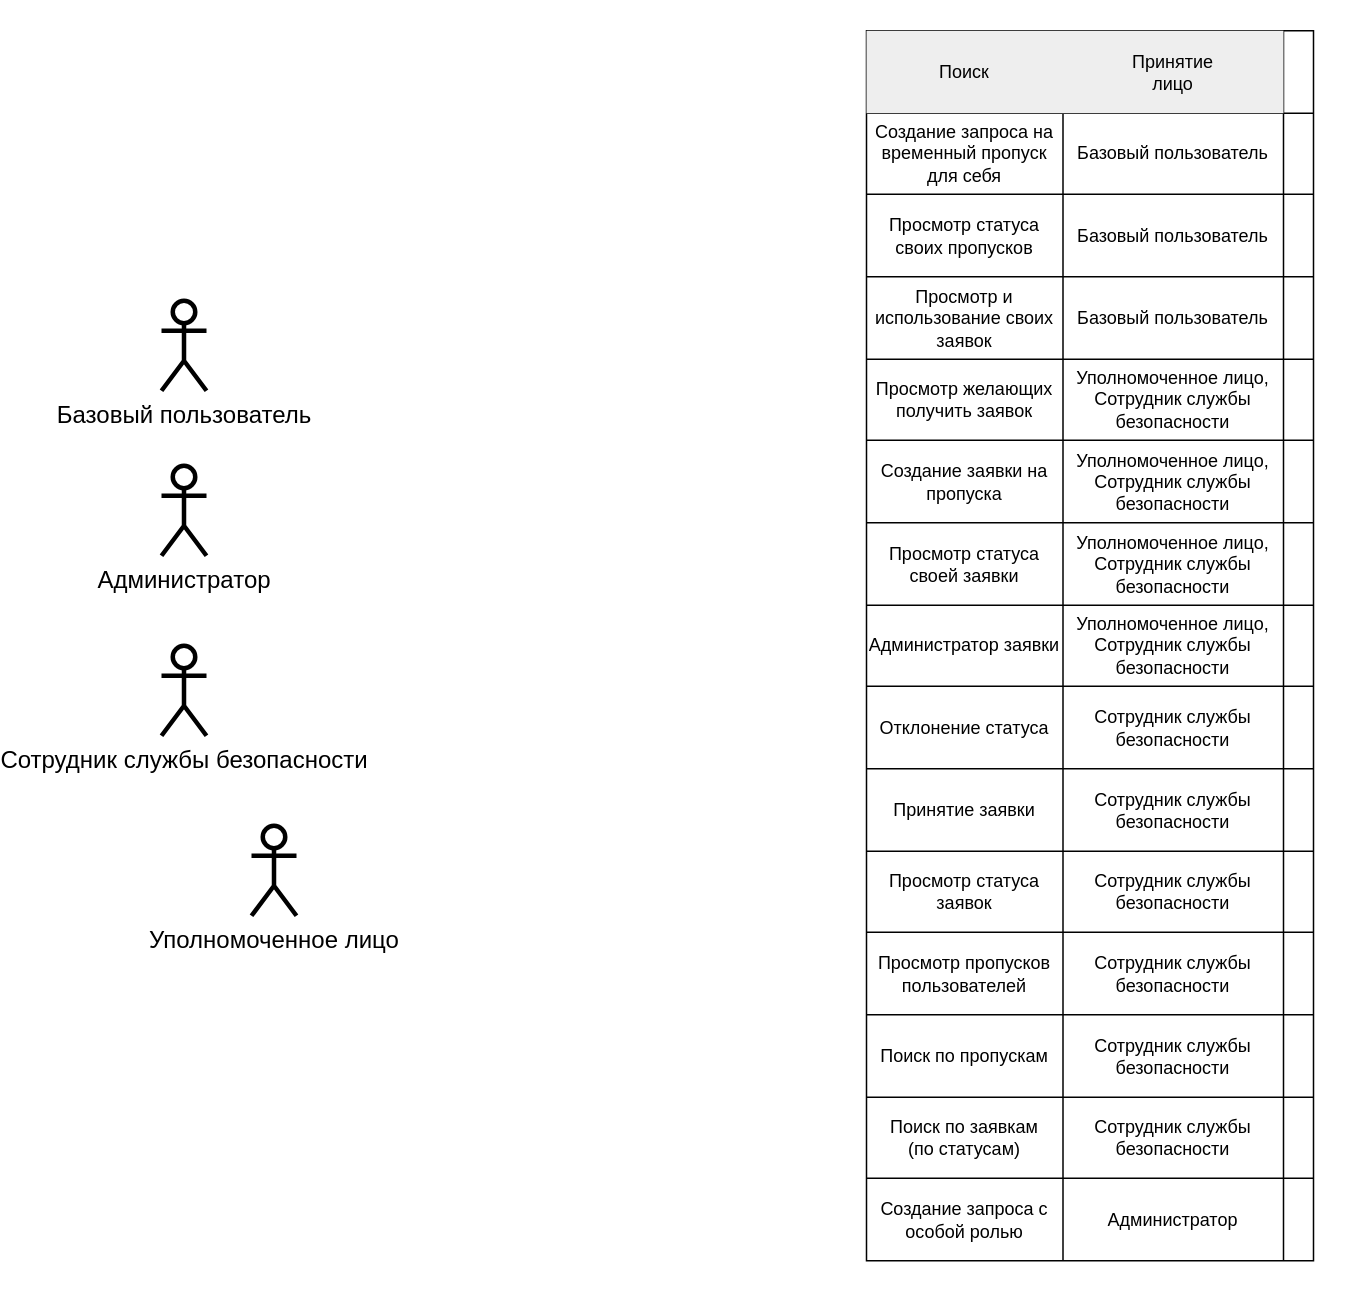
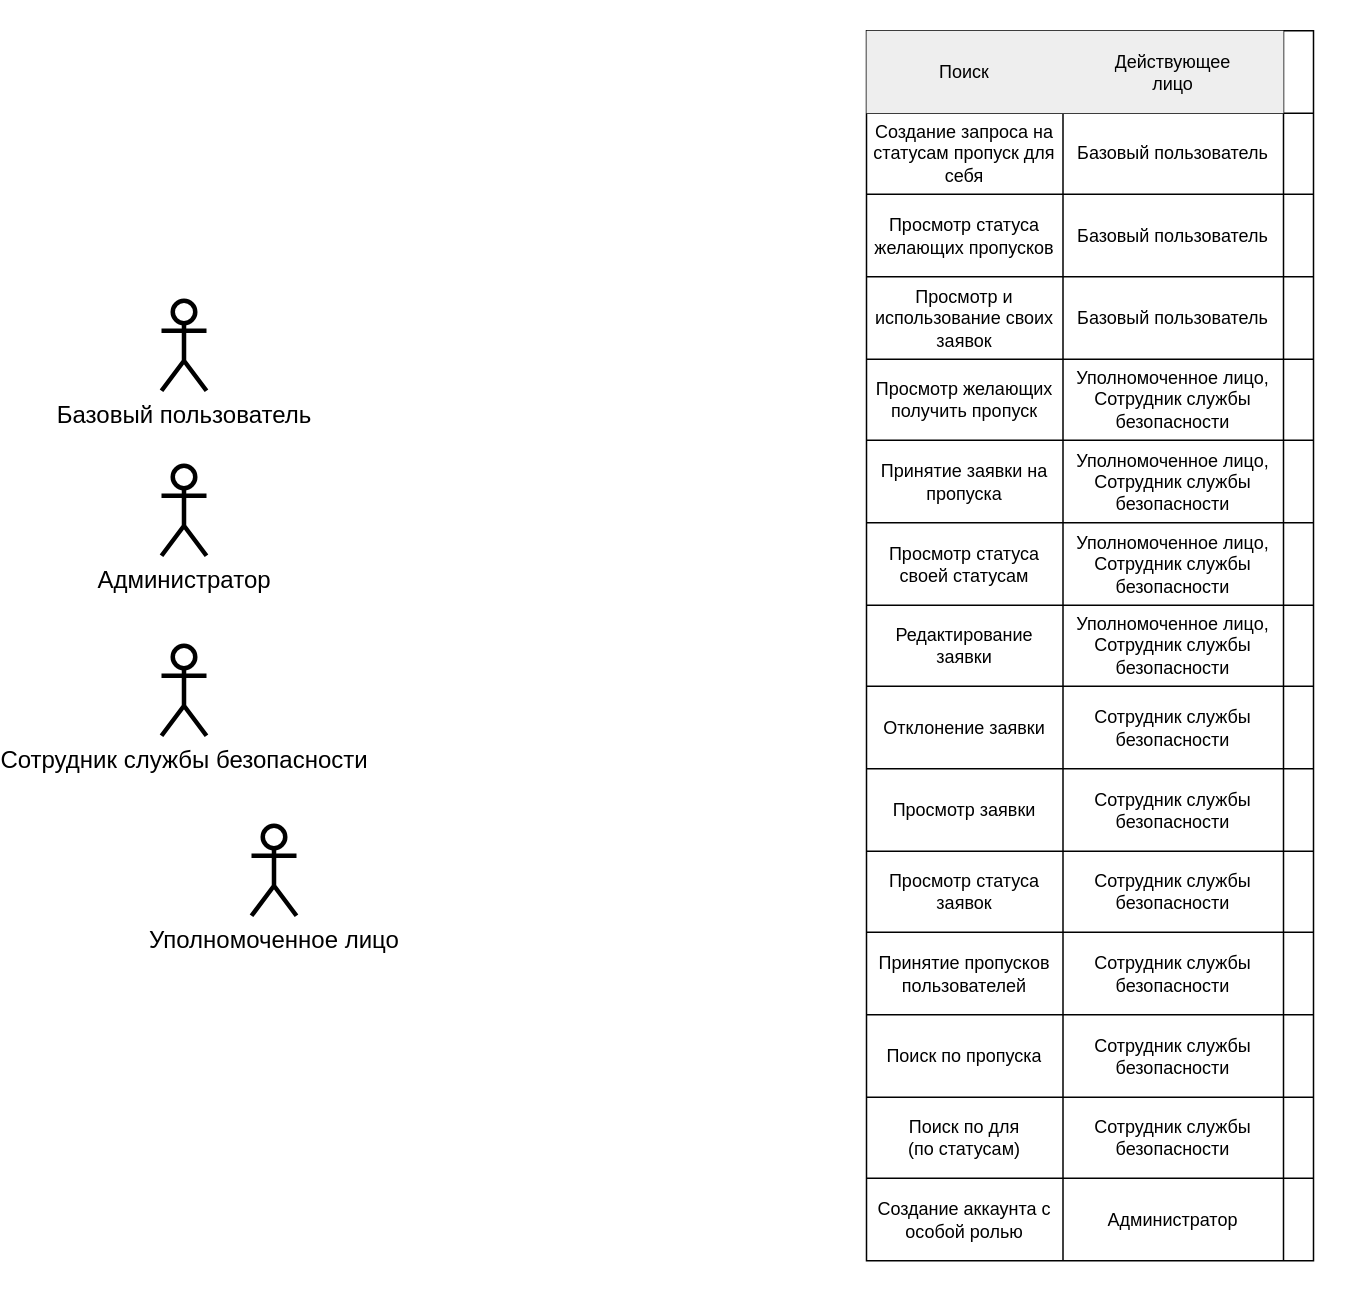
(1173, 73) -> (1173, 73)
(965, 154) -> (965, 154)
(965, 236) -> (965, 236)
(965, 400) -> (965, 400)
(965, 482) -> (965, 482)
(965, 565) -> (965, 565)
(965, 646) -> (965, 646)
(965, 728) -> (965, 728)
(965, 811) -> (965, 811)
(965, 974) -> (965, 974)
(965, 1057) -> (965, 1057)
(965, 1138) -> (965, 1138)
(965, 1220) -> (965, 1220)
